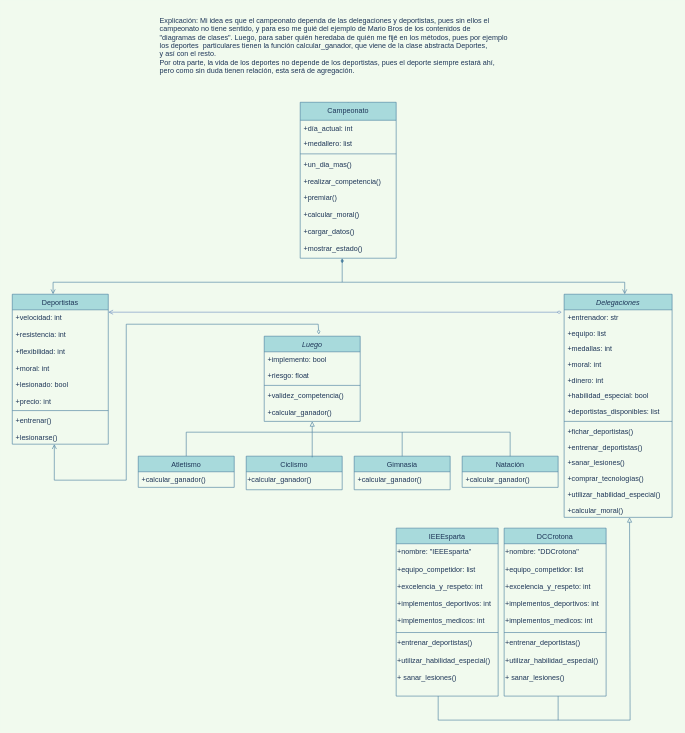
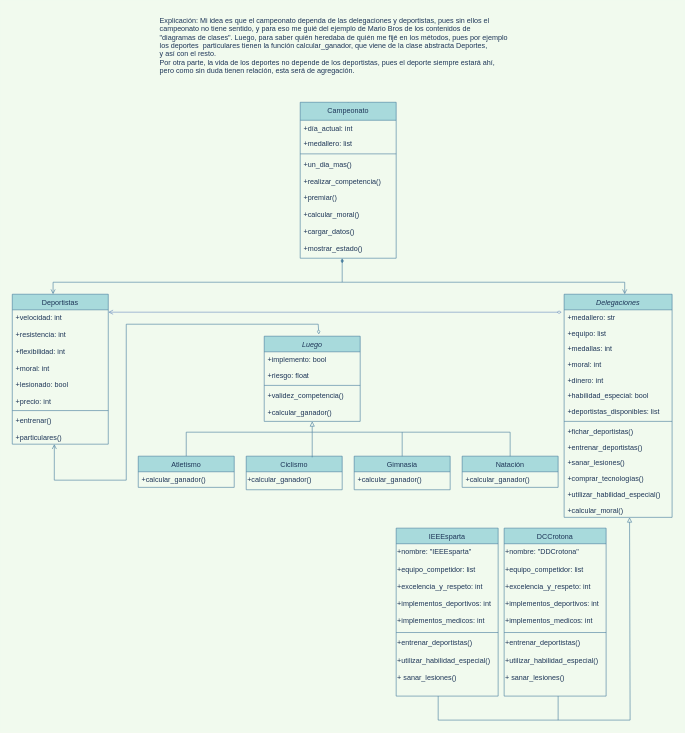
(598, 318) -> (594, 318)
(38, 421) -> (38, 421)
